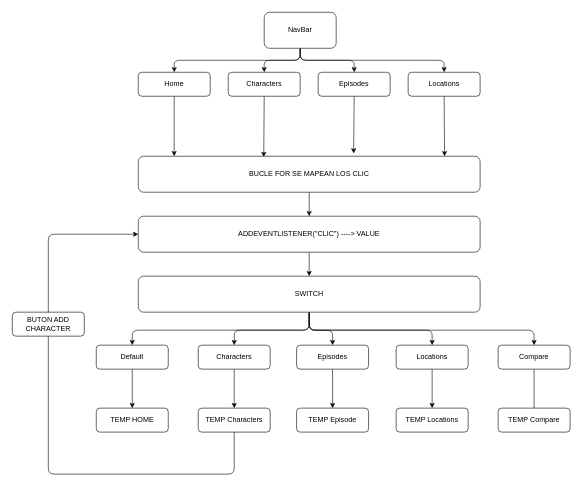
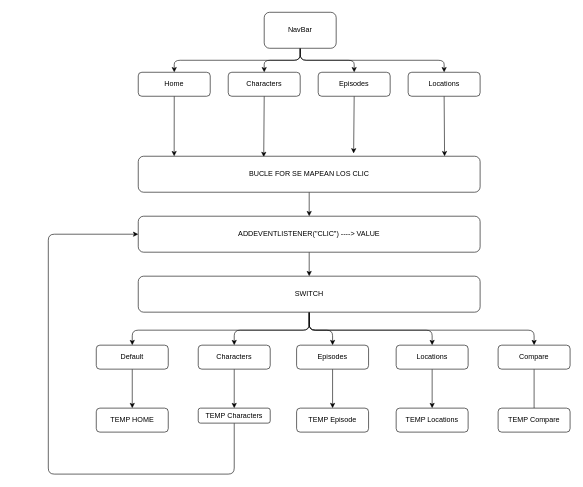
(48, 324) -> none
(234, 420) -> (234, 416)
